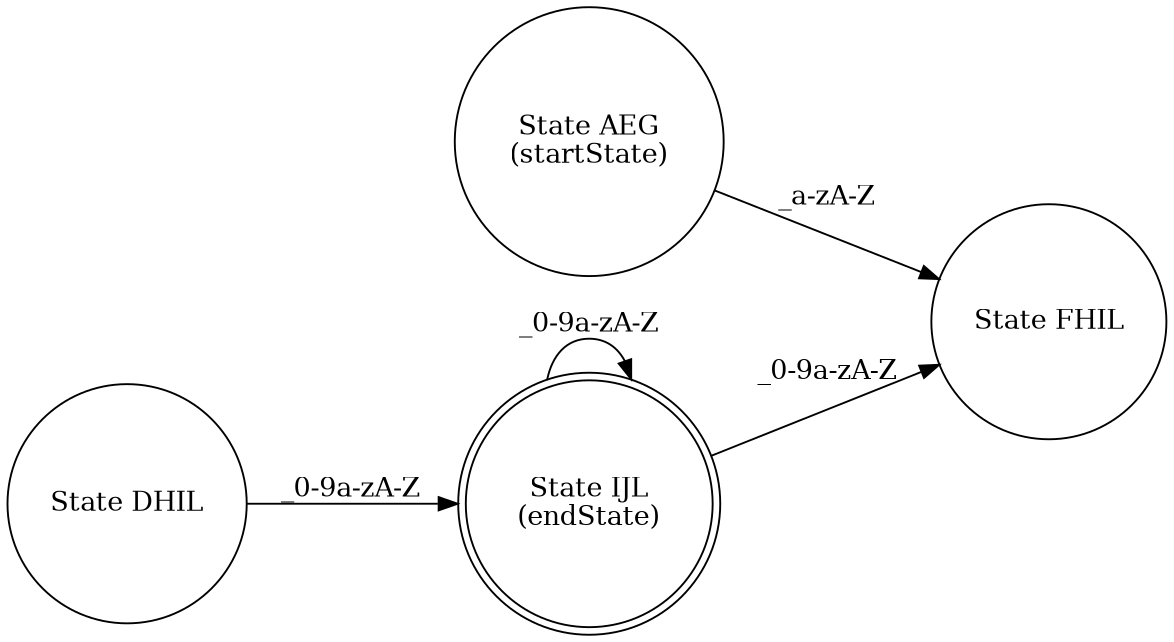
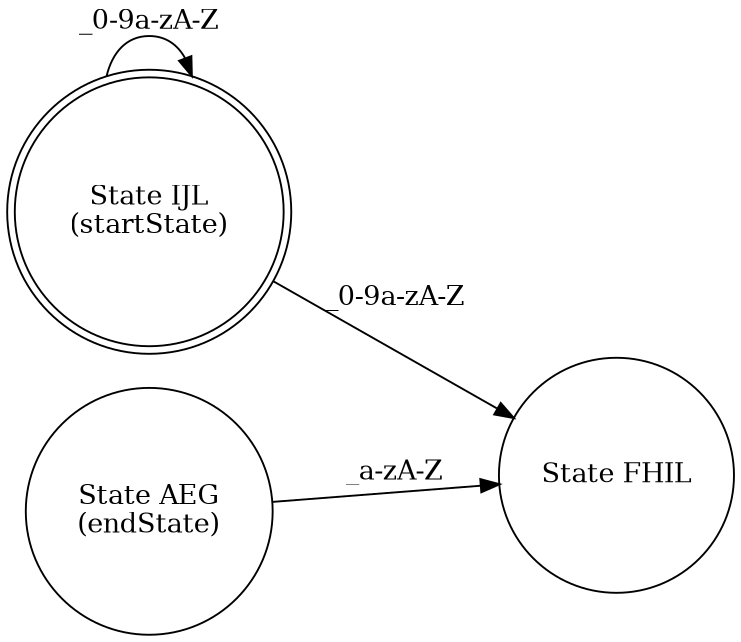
(589, 142) -> (149, 511)
(127, 504) -> none
(589, 504) -> (149, 212)
